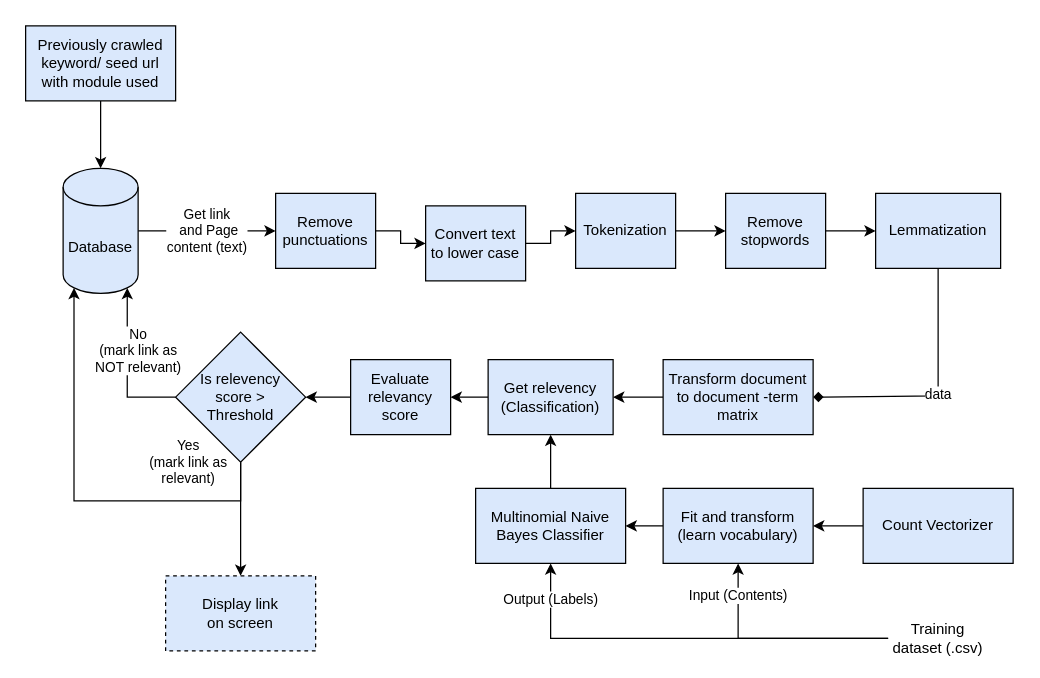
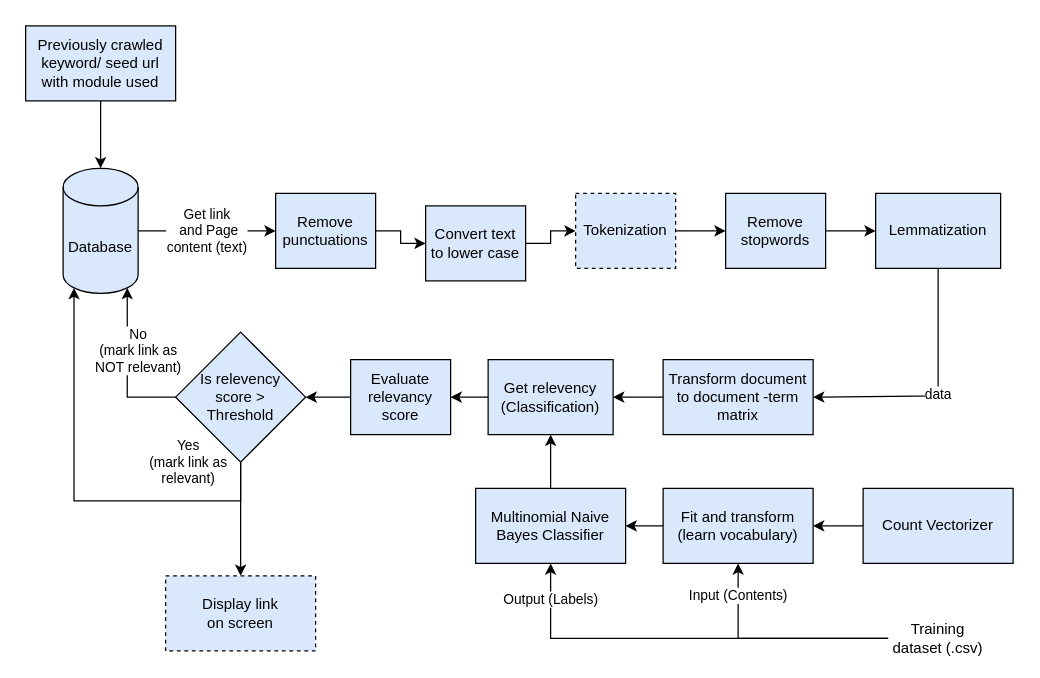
(626, 231) -> (626, 231)
(824, 397) -> (823, 397)
